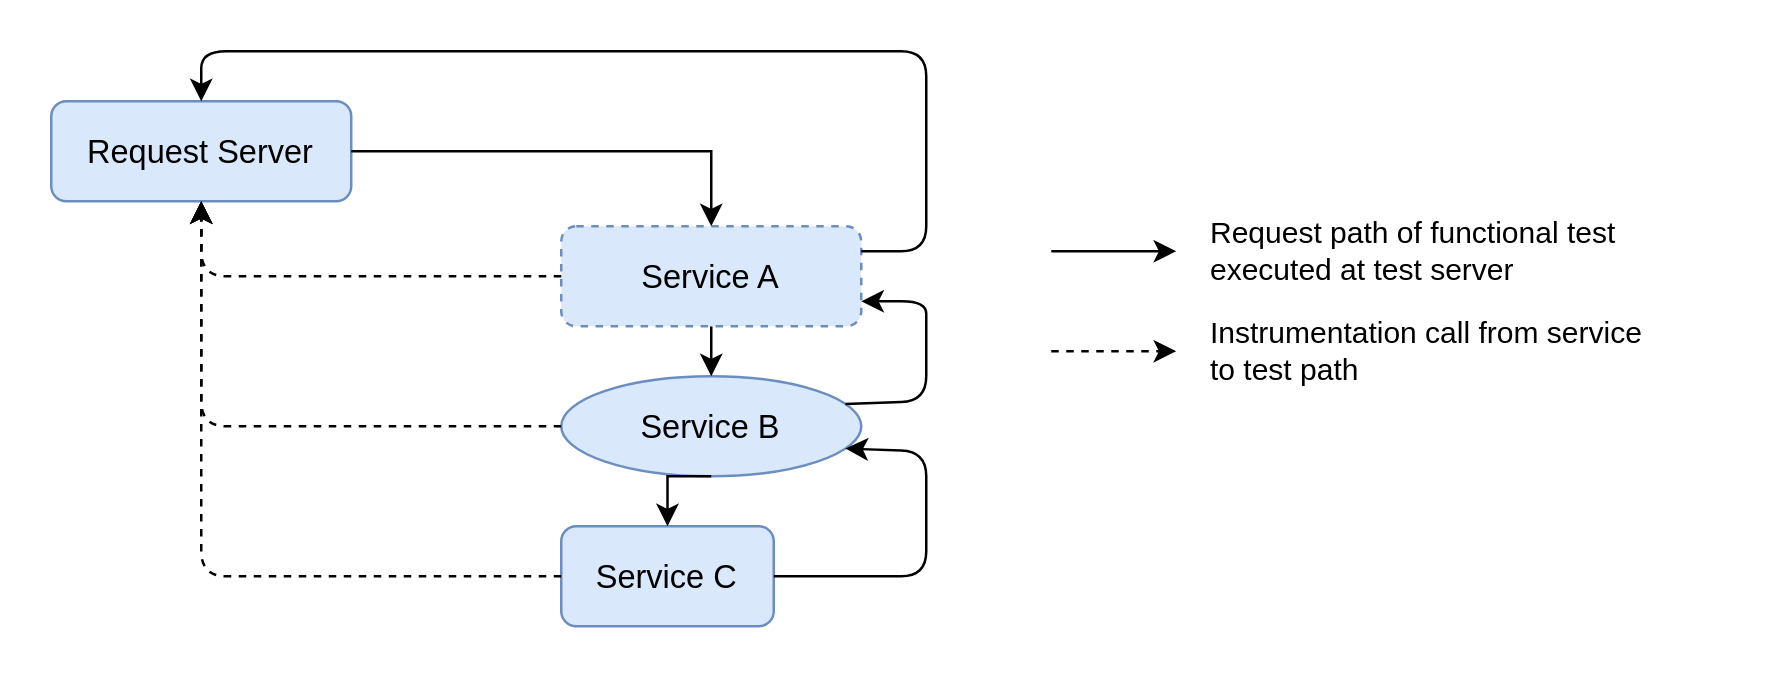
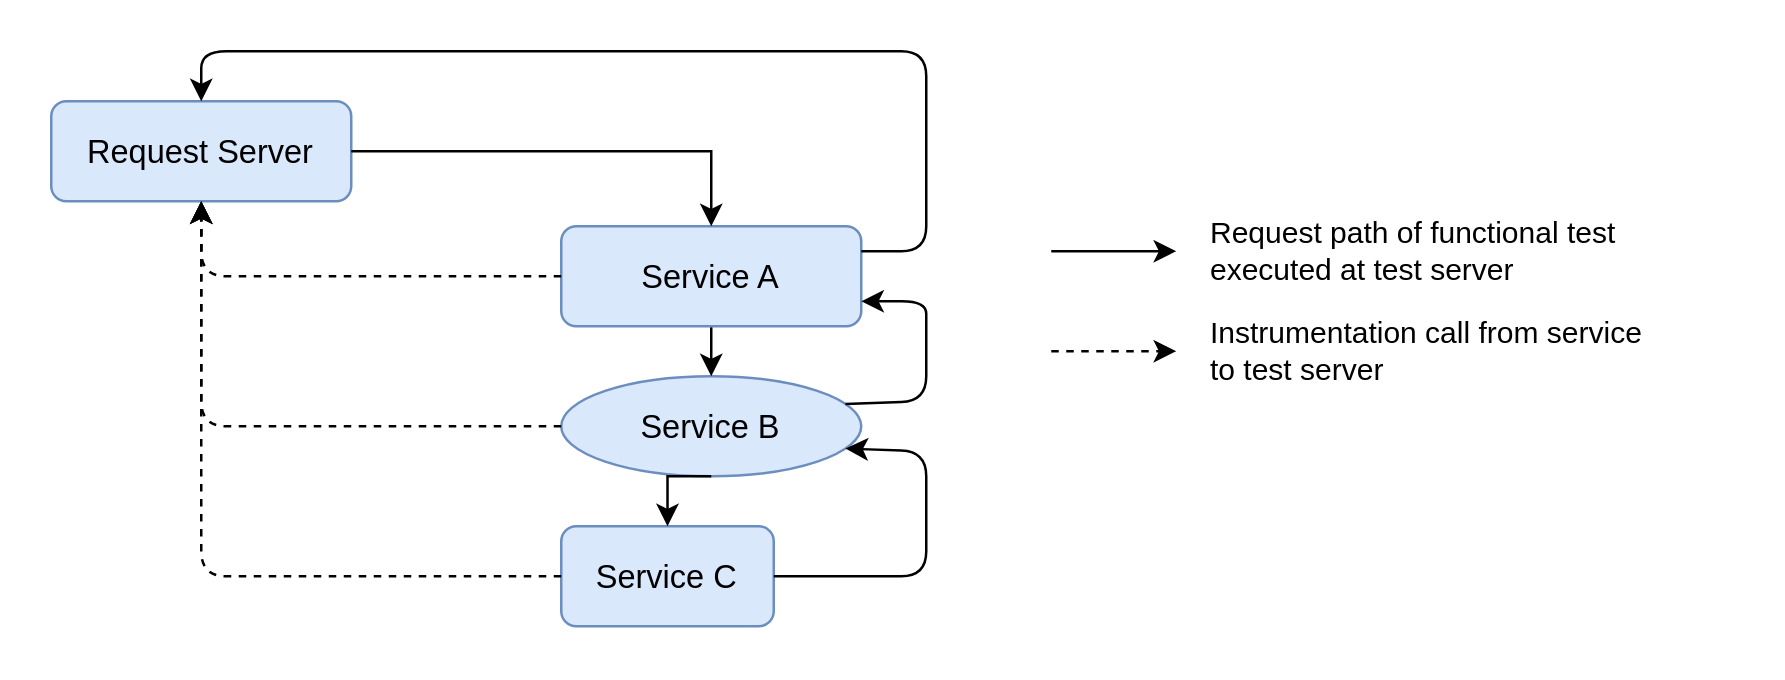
(711, 276) -> (711, 276)
(1441, 351) -> (1441, 351)
